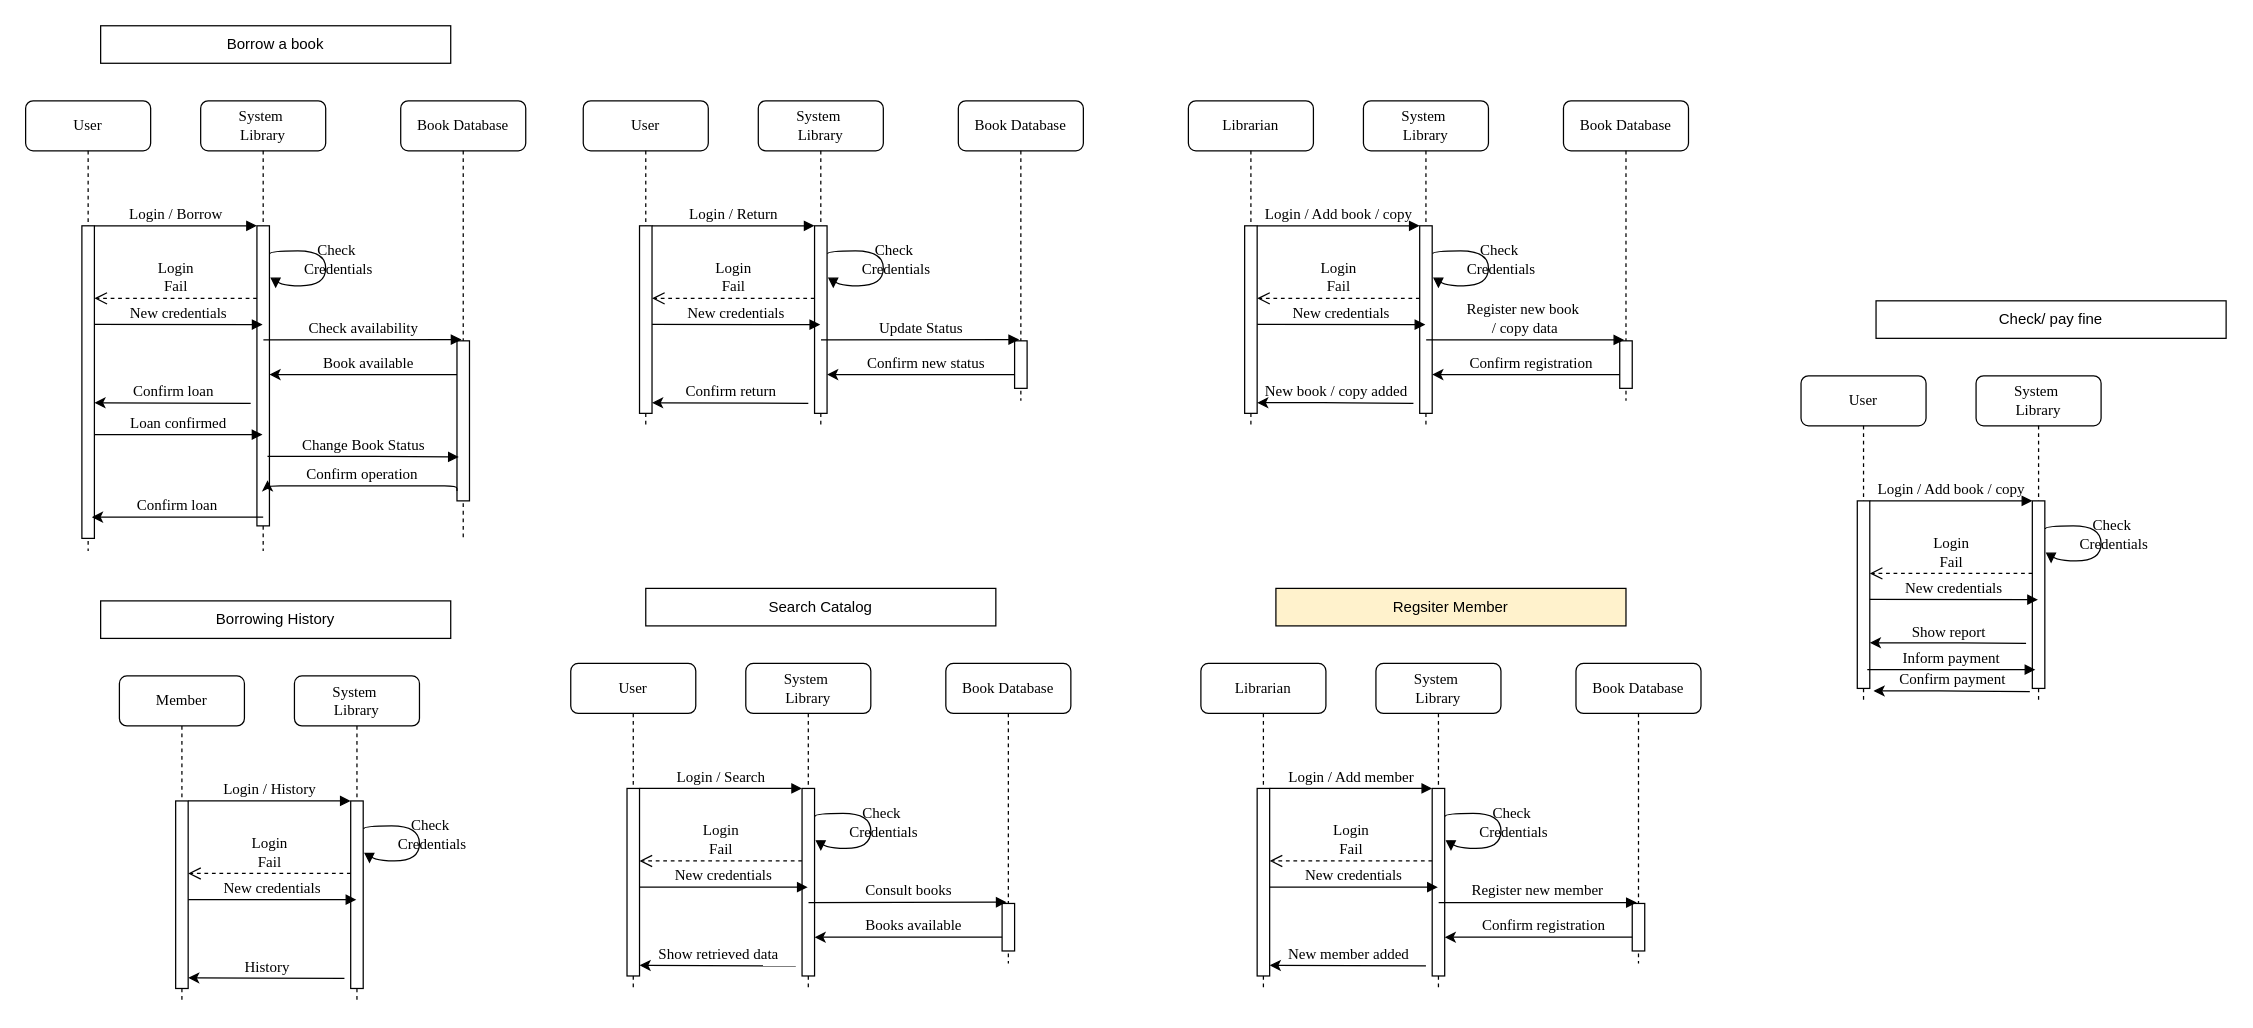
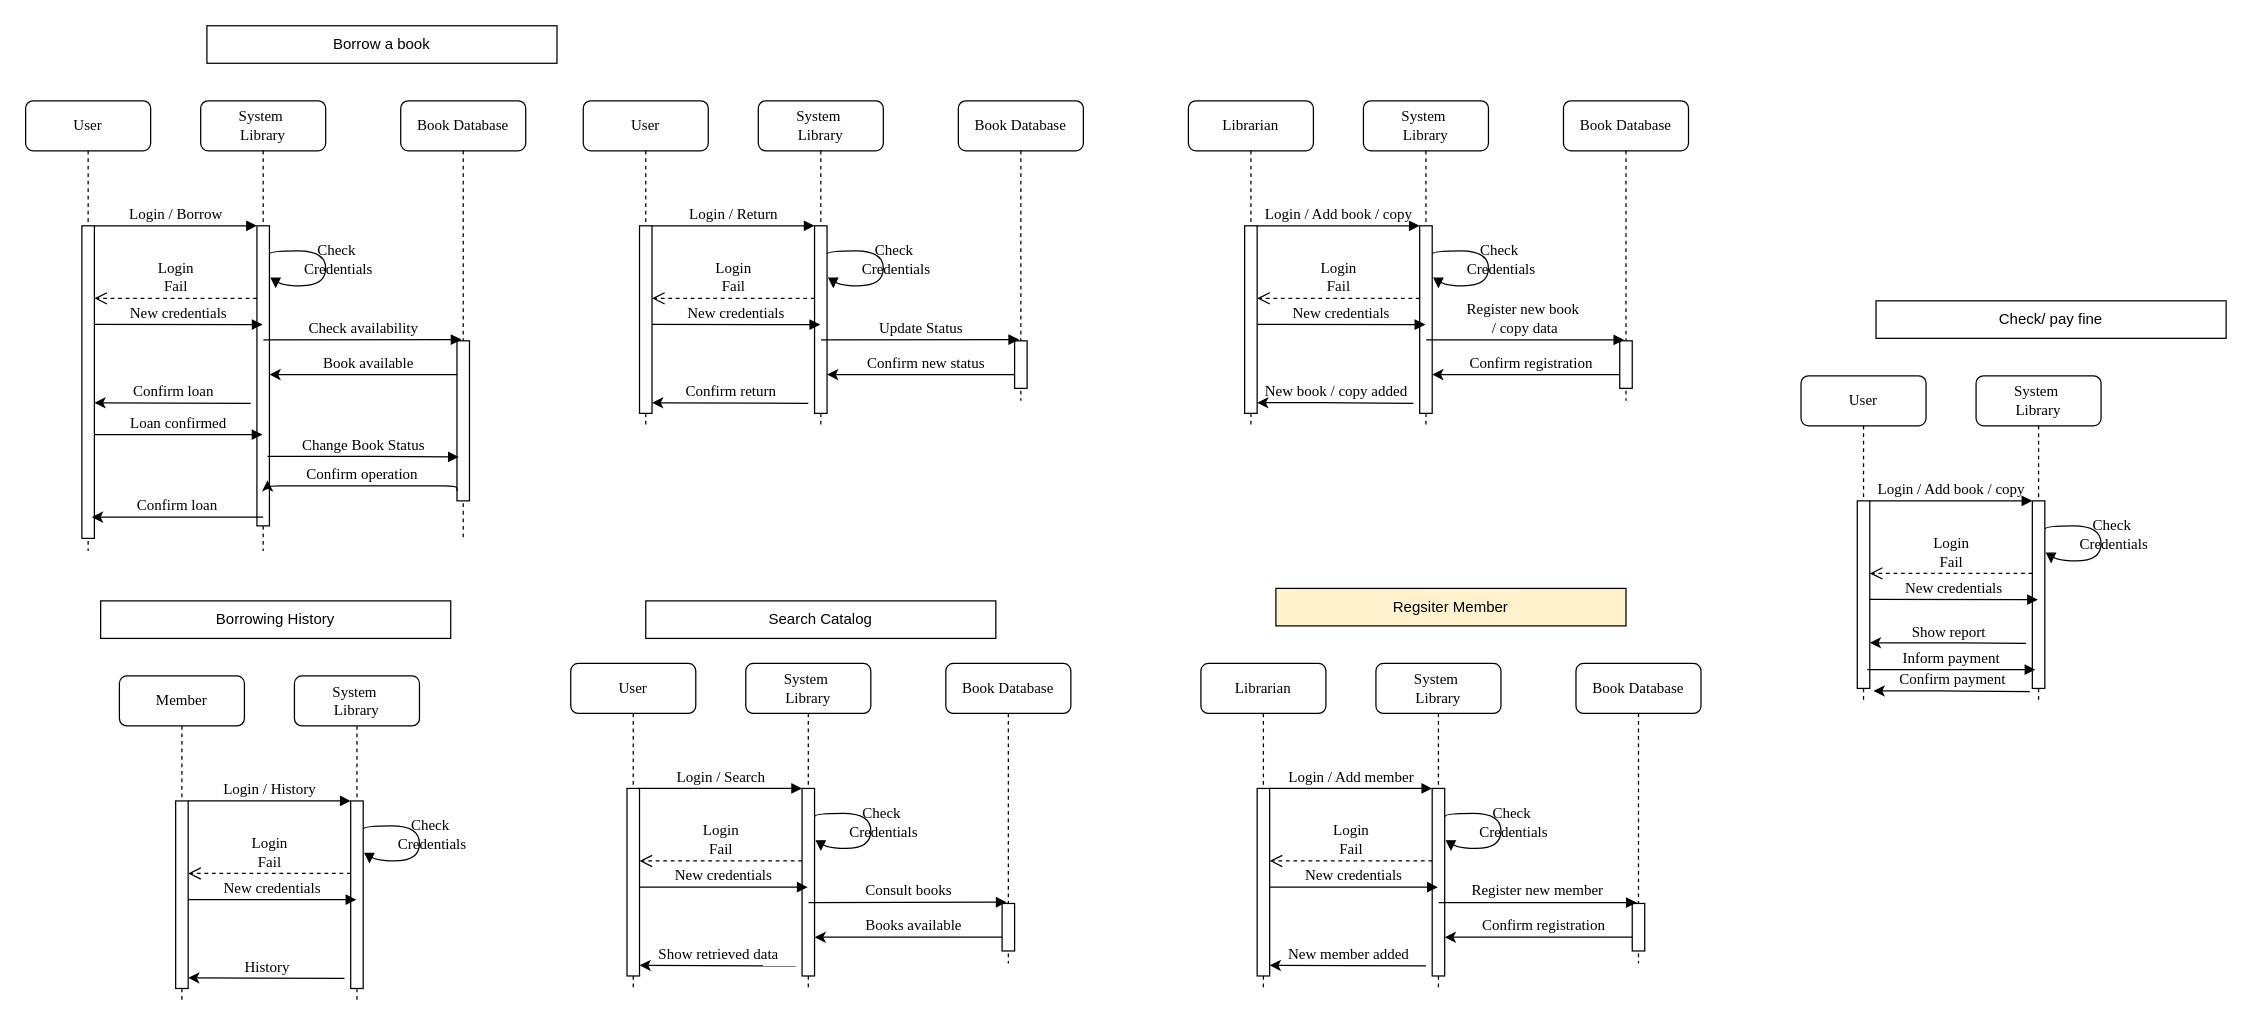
(276, 44) -> (382, 44)
(821, 607) -> (821, 619)
